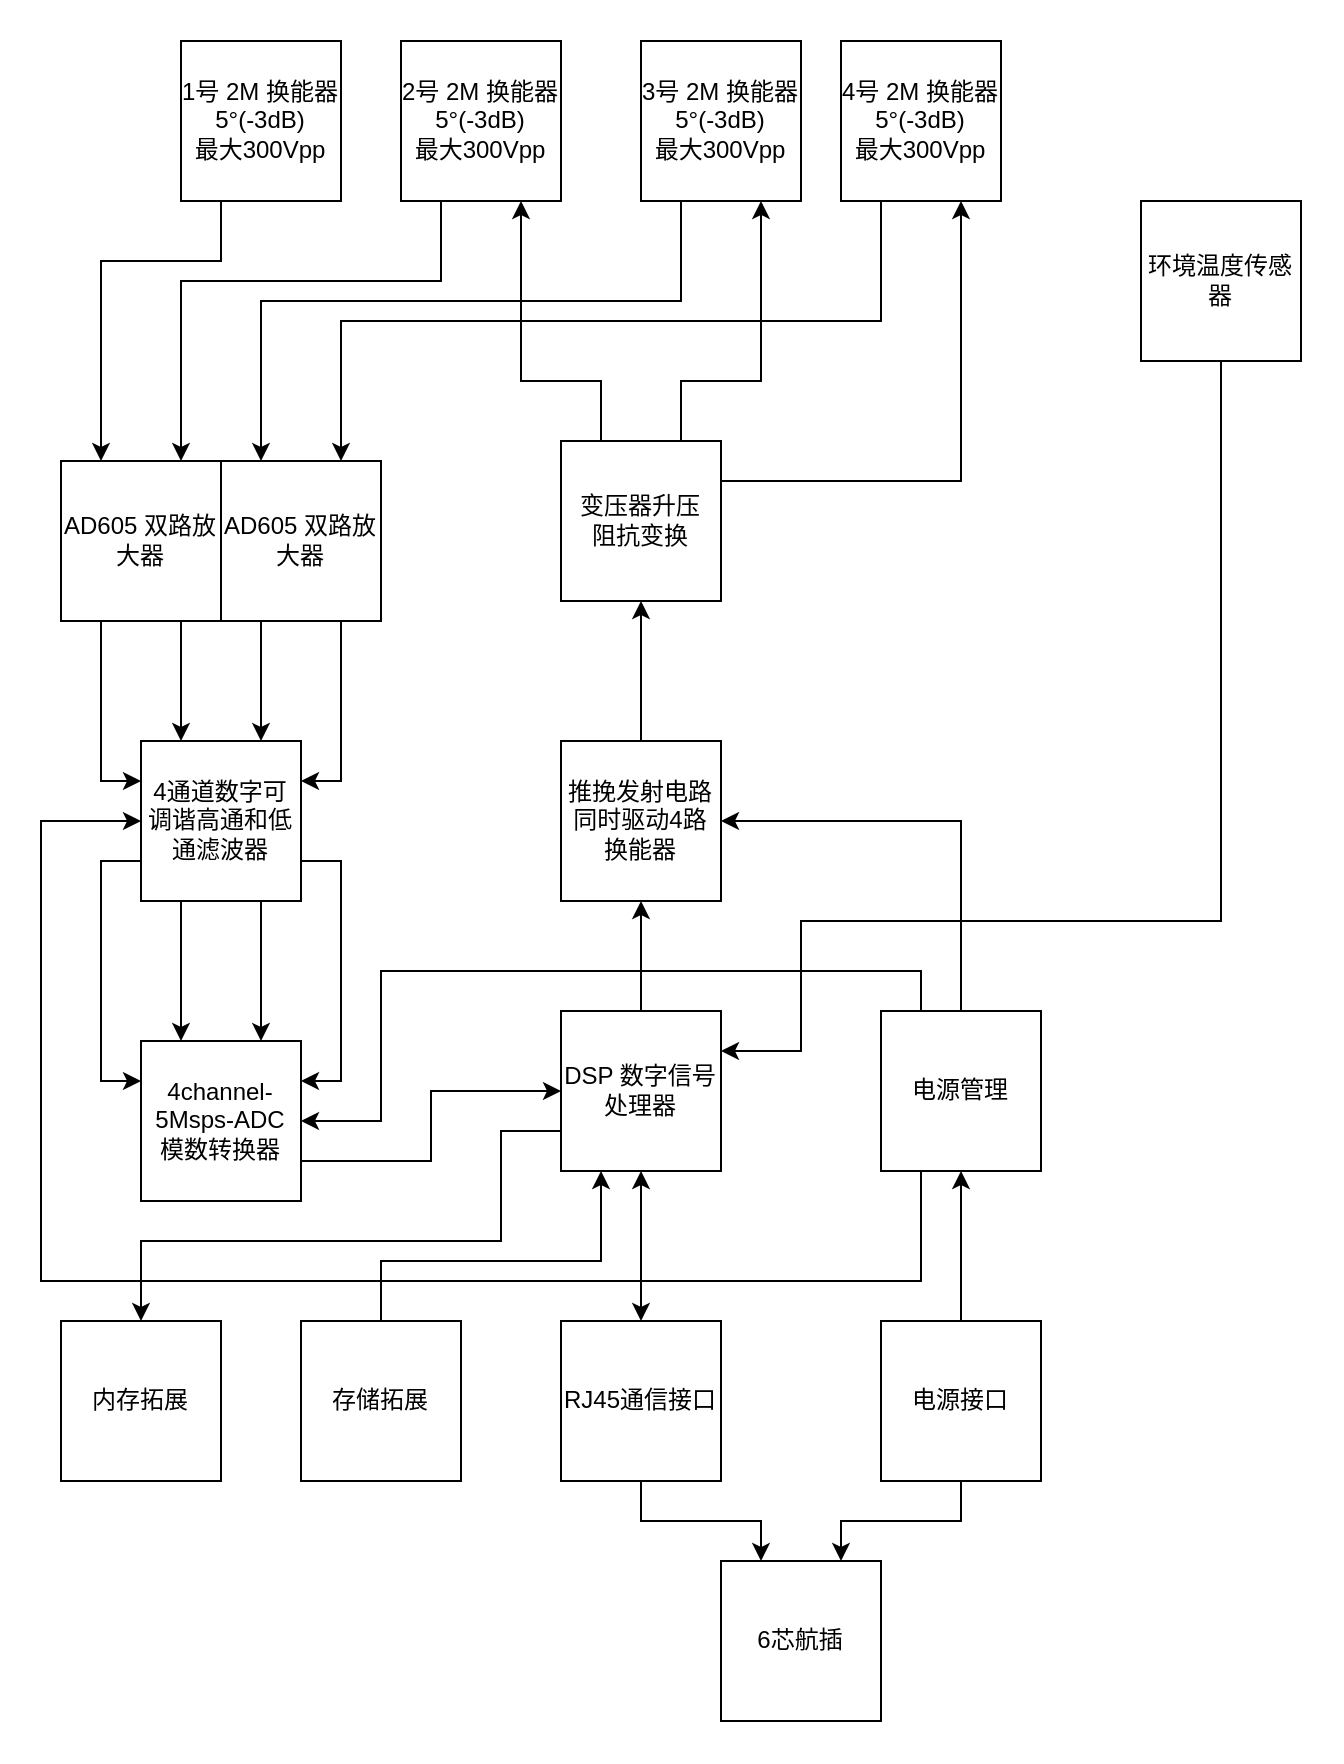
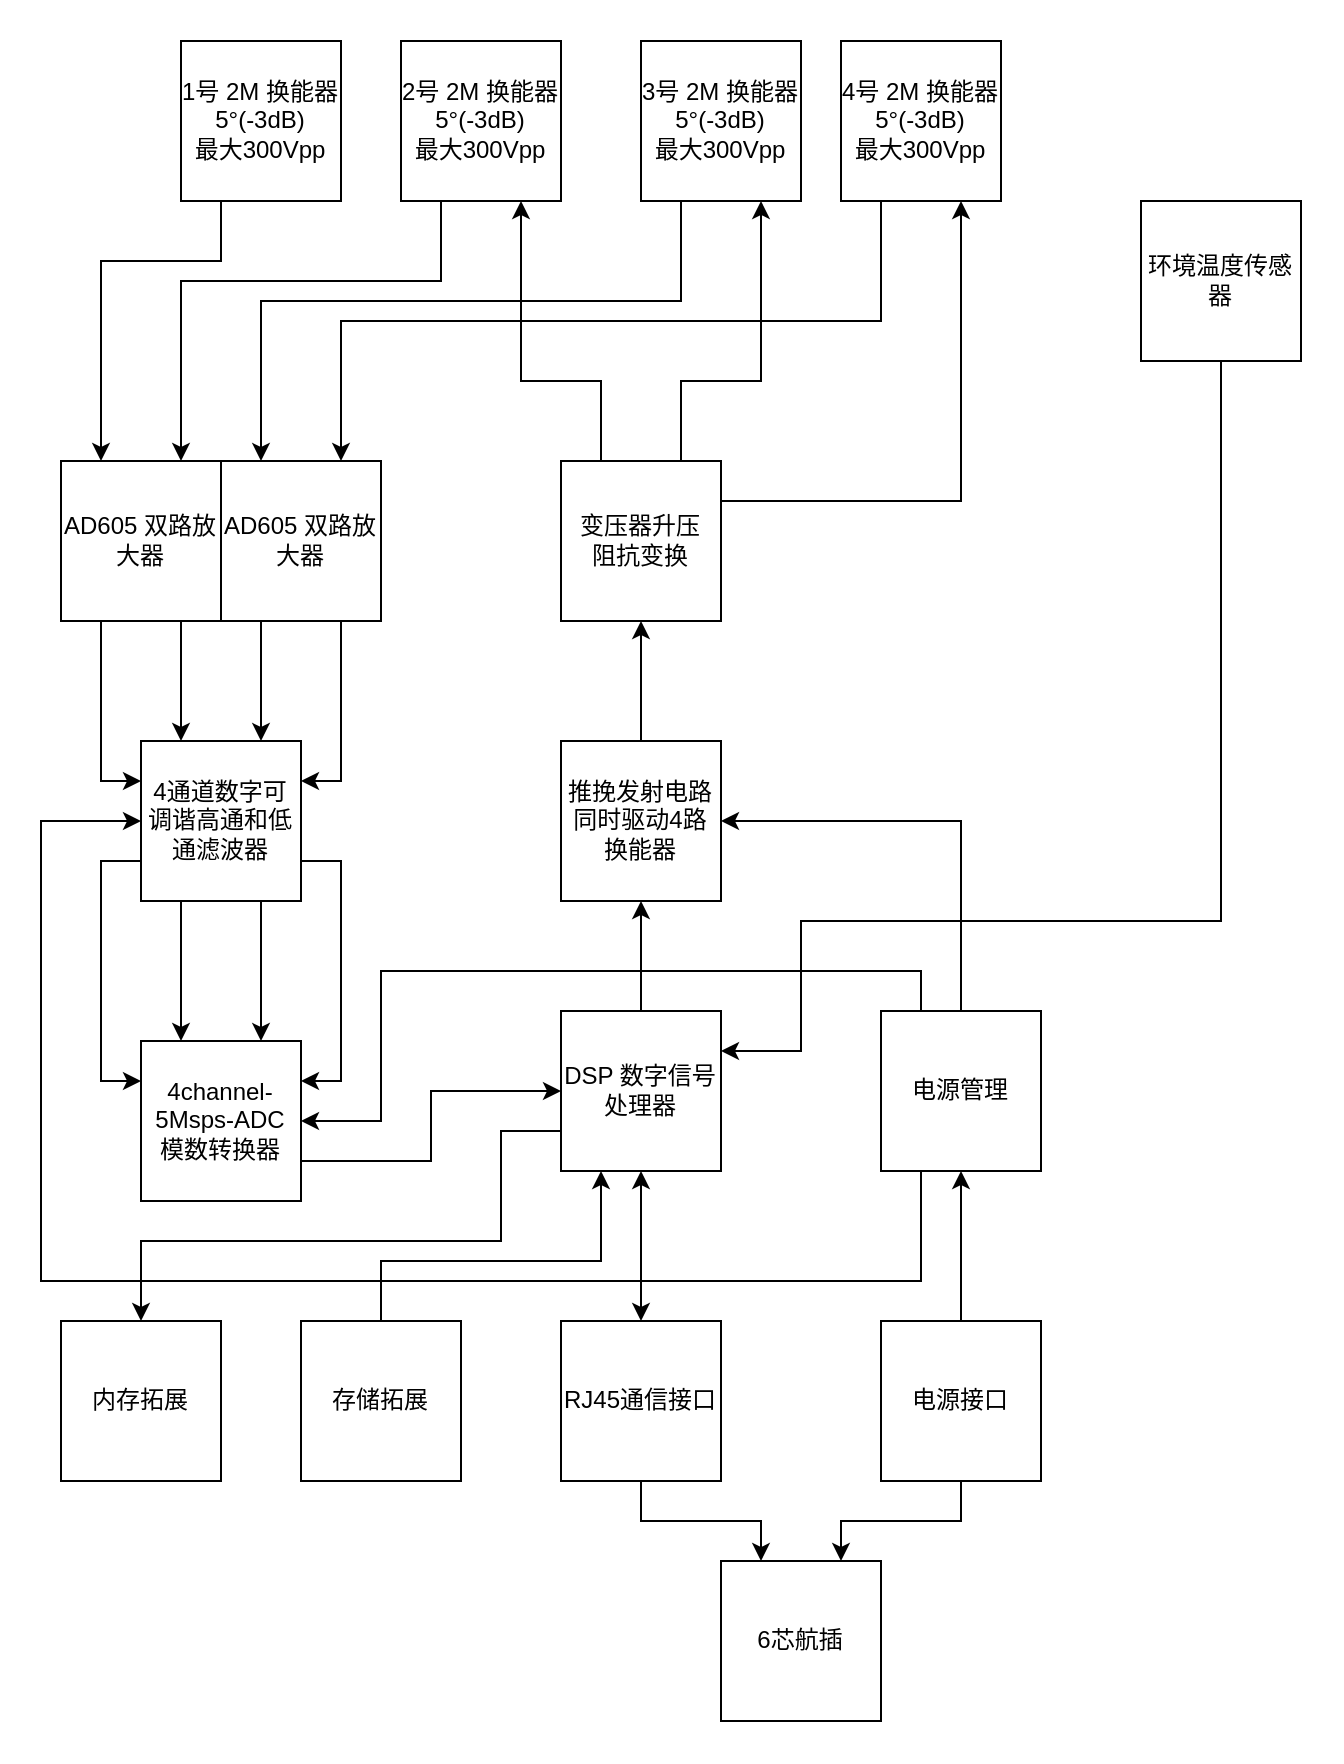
(641, 521) -> (641, 541)
